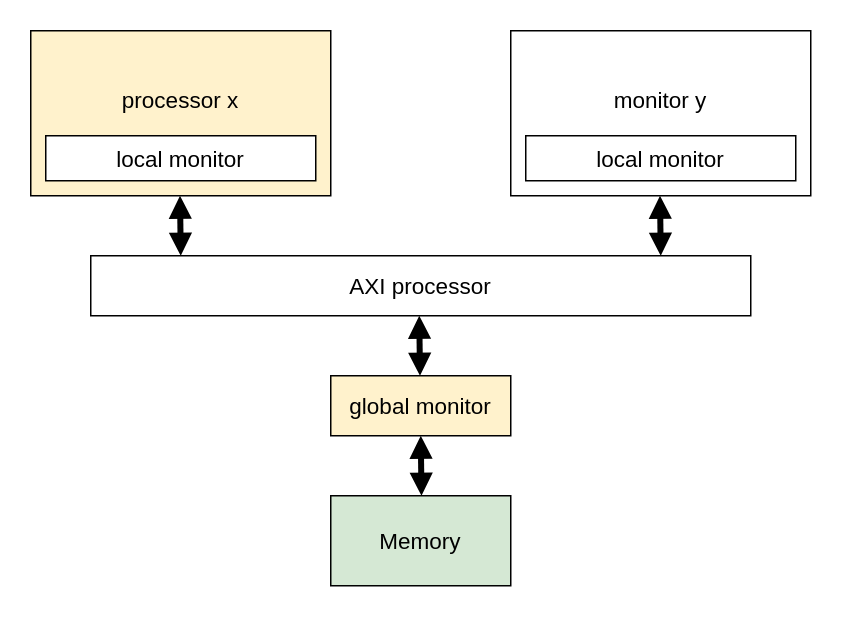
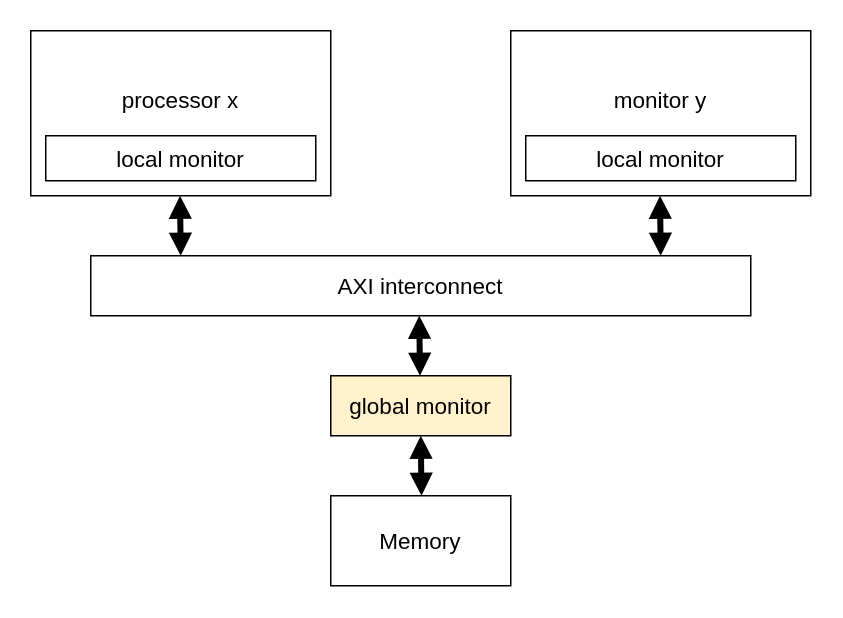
(181, 113) -> (181, 113)
(421, 286) -> (421, 286)
(421, 541) -> (421, 541)
